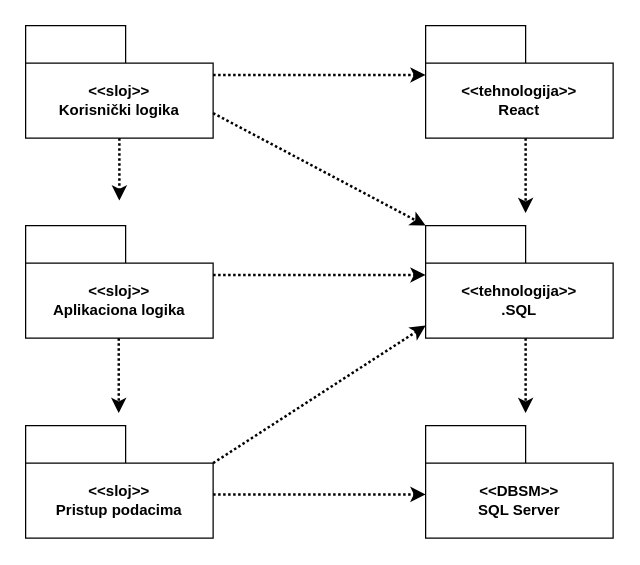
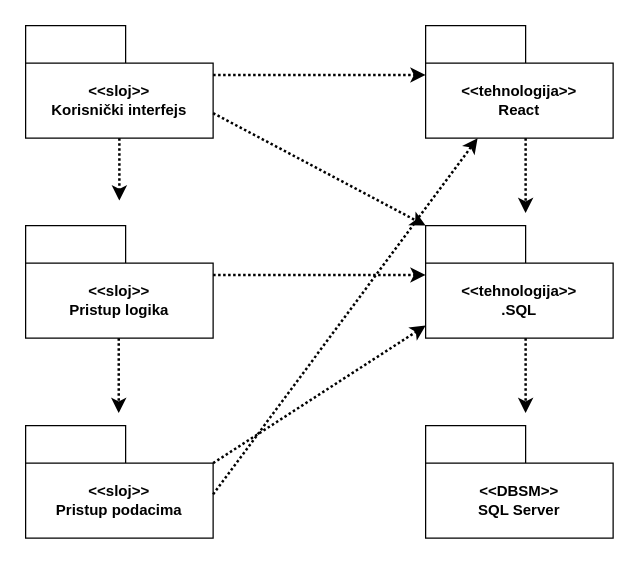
(119, 101) -> (119, 101)
(119, 301) -> (119, 301)
(314, 494) -> (366, 288)
